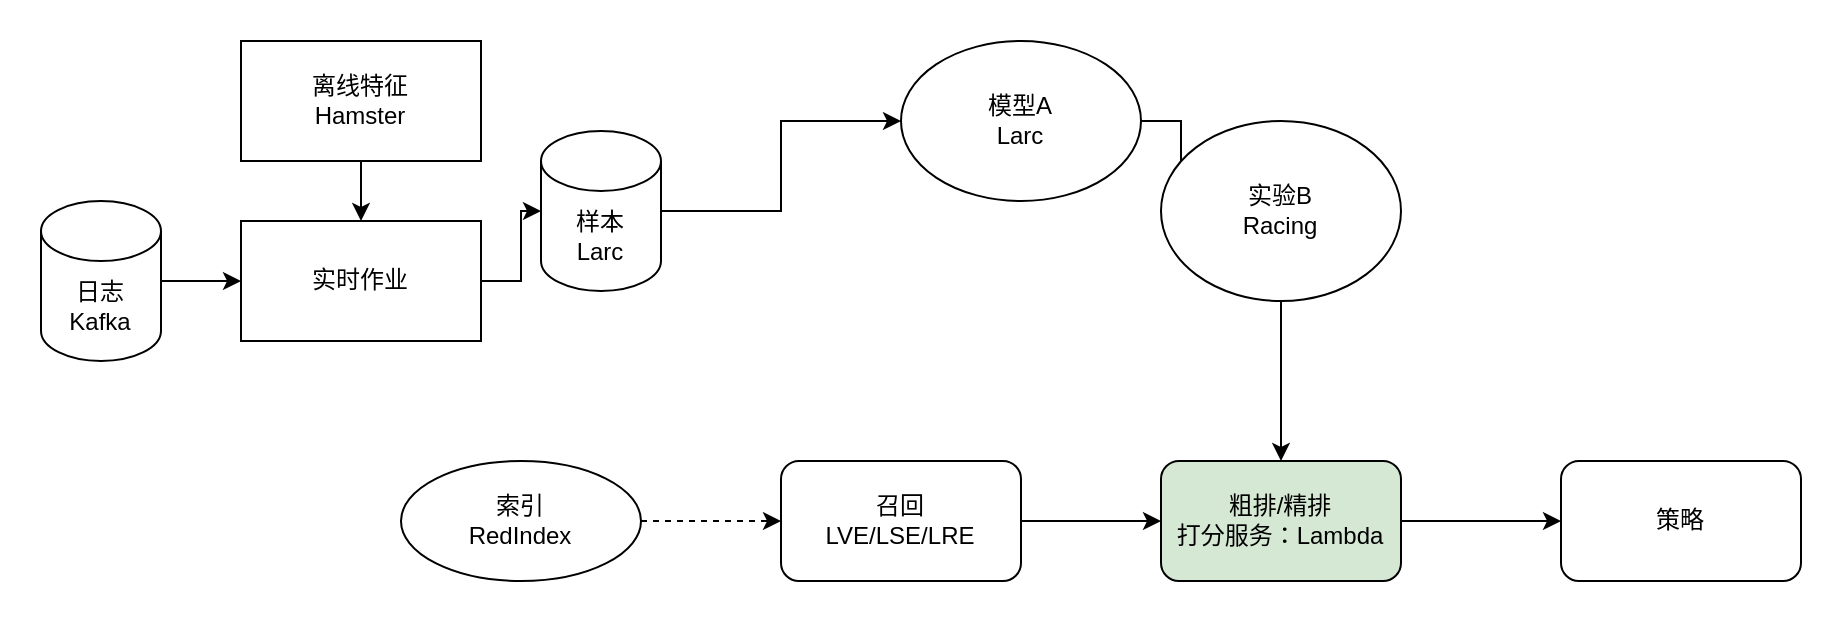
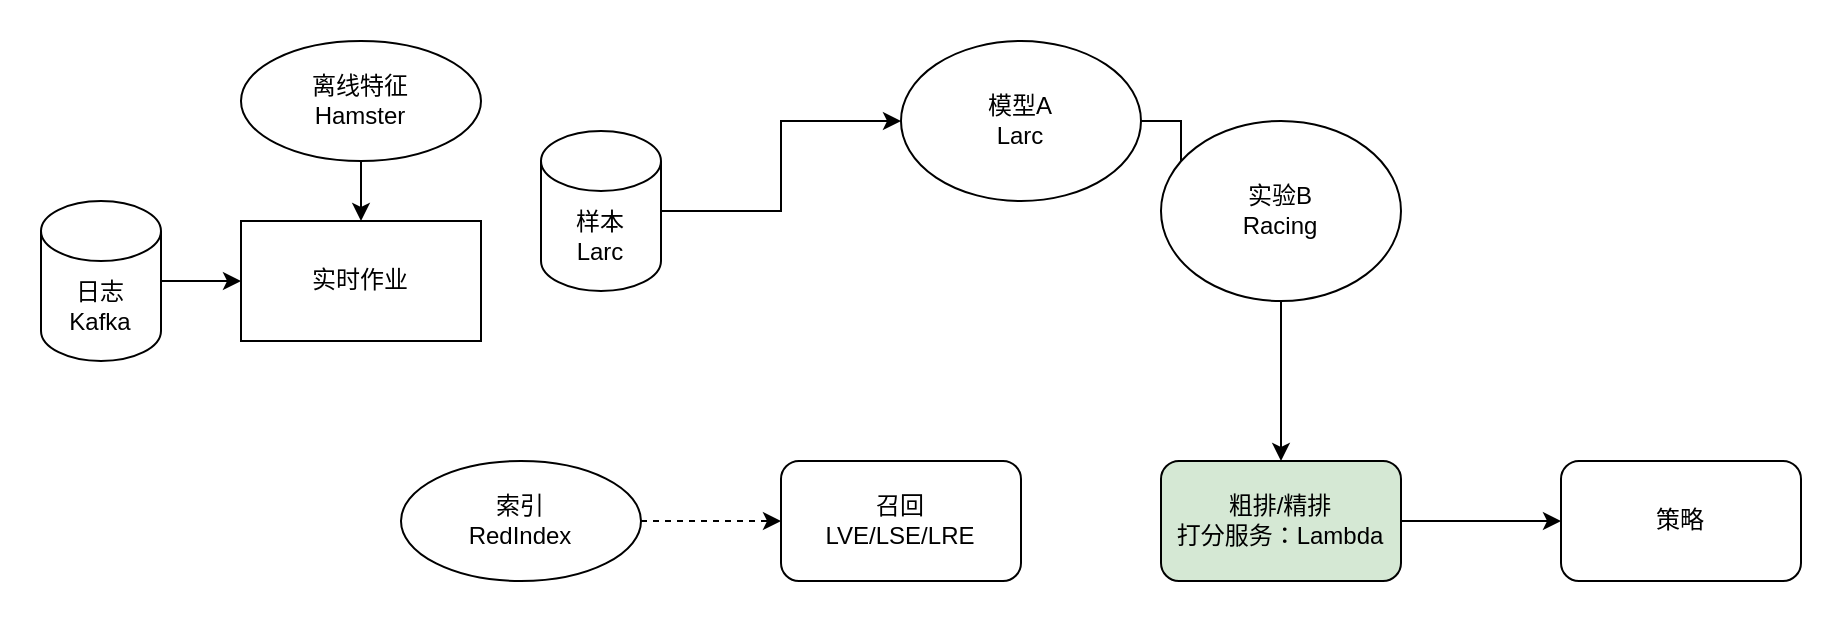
(361, 101) -> (361, 101)
(521, 263) -> none
(1084, 521) -> none
